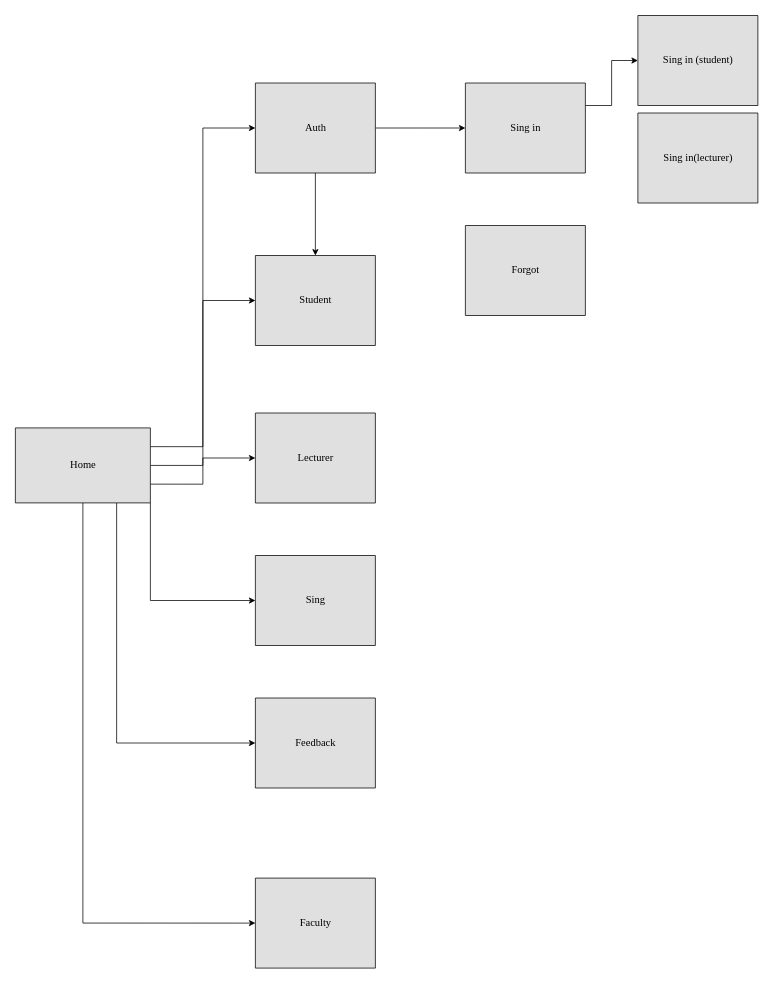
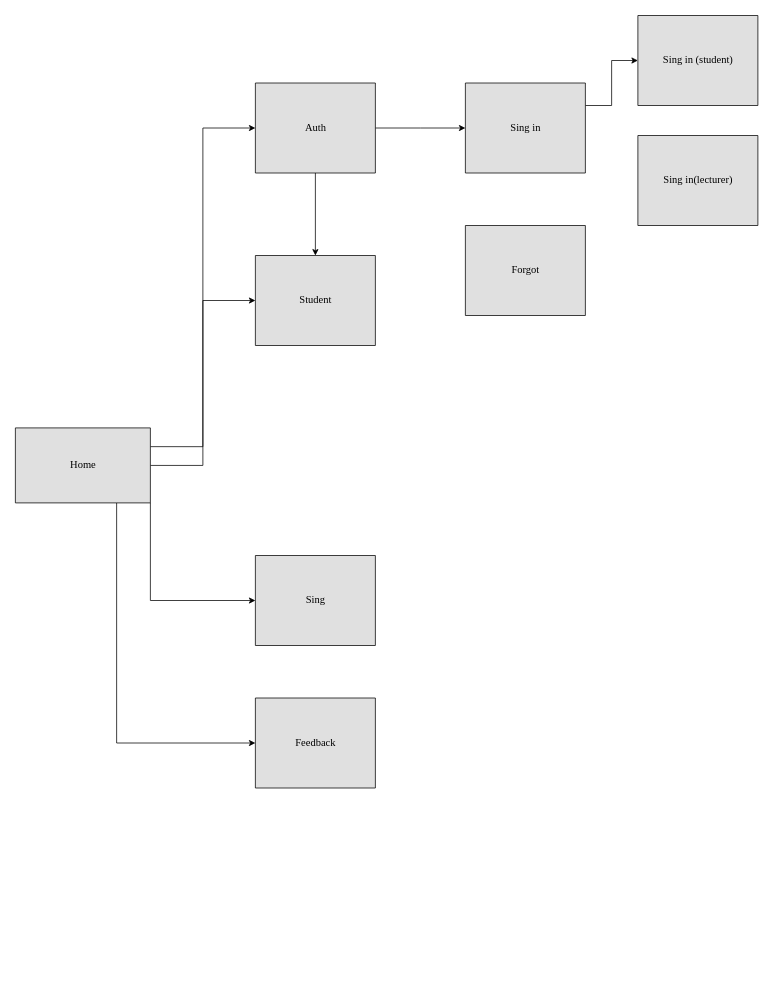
(698, 158) -> (698, 180)
(315, 458) -> none
(197, 484) -> none
(83, 922) -> none
(315, 923) -> none
